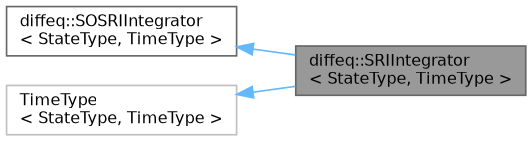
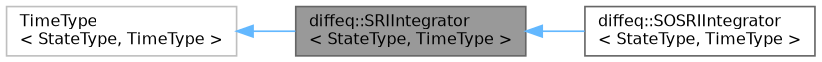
(274, 52) -> (563, 31)
